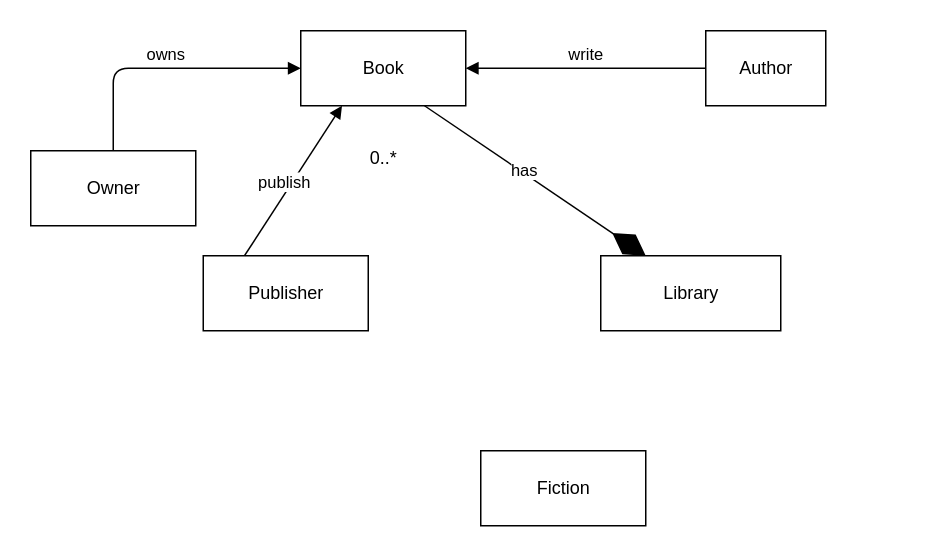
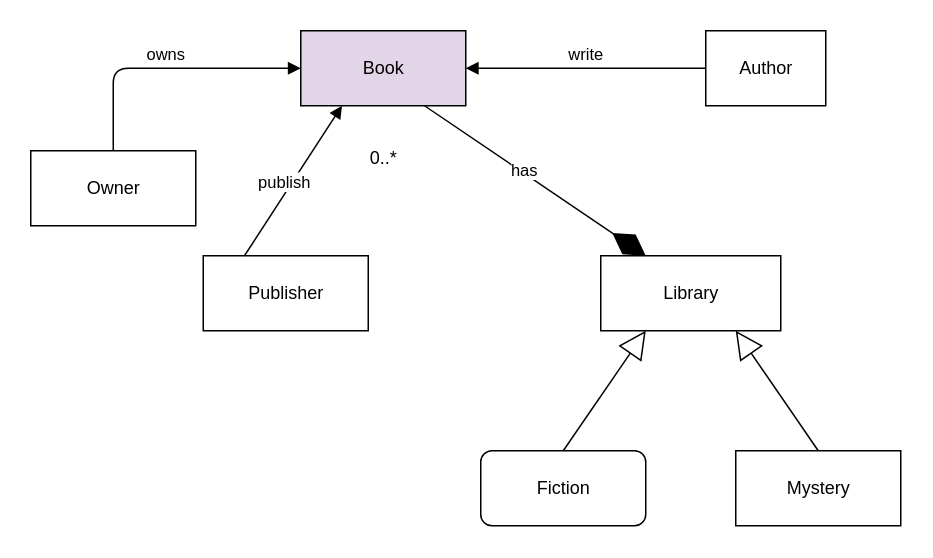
(383, 68) -> (383, 68)
none -> (597, 402)
none -> (785, 402)
(563, 488) -> (563, 488)
none -> (818, 488)
